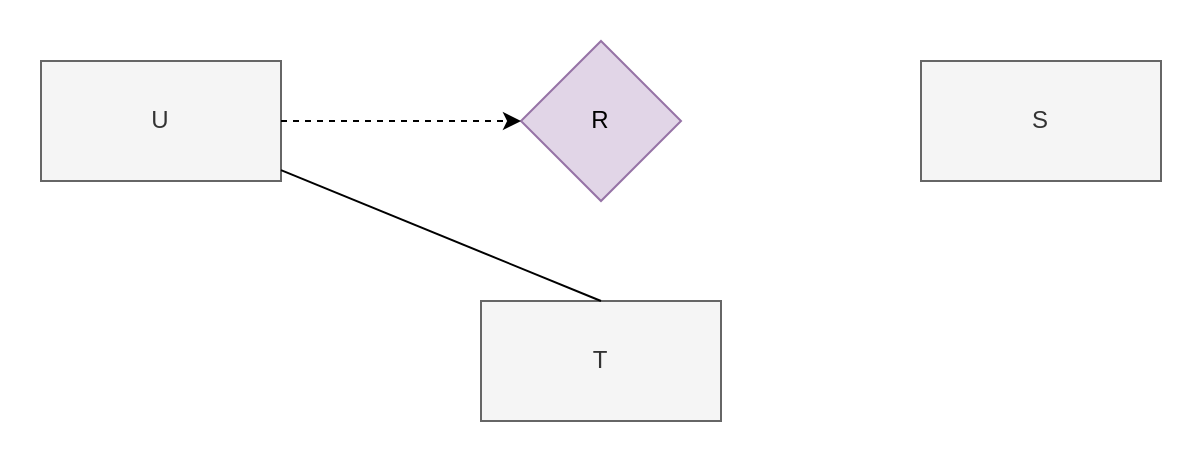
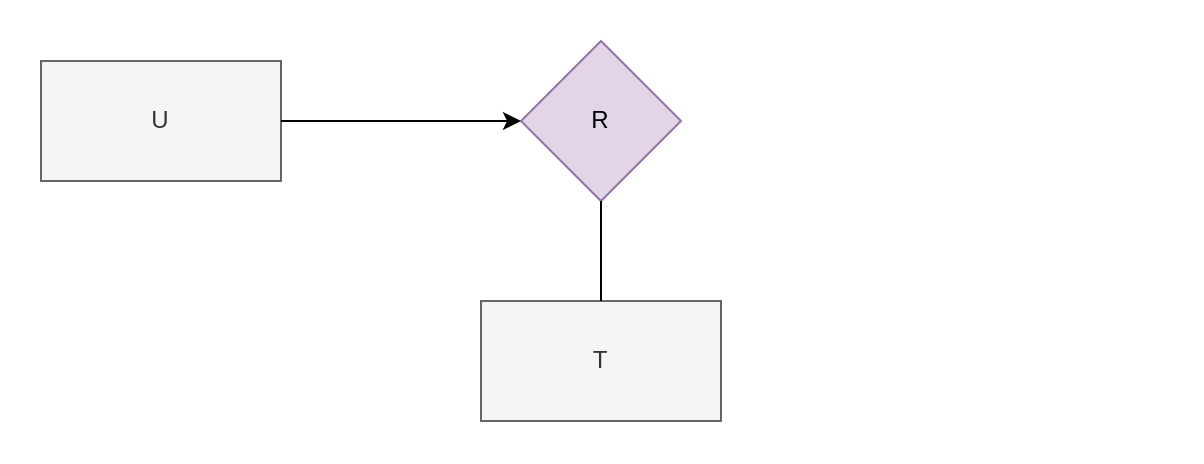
(396, 121) -> (396, 121)
(1041, 121) -> none
(441, 236) -> (601, 251)
